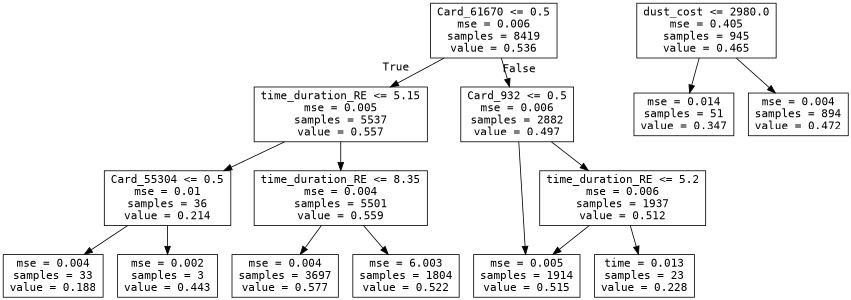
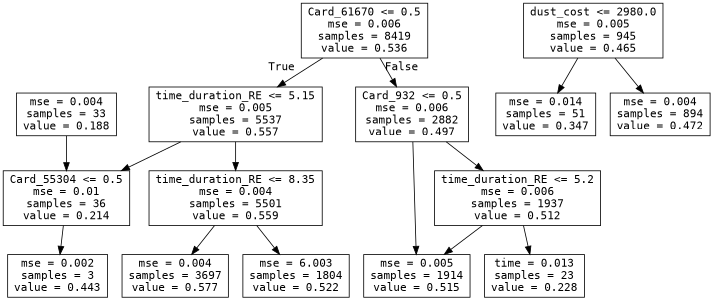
(706, 31) -> (593, 31)
(109, 238) -> (66, 149)
